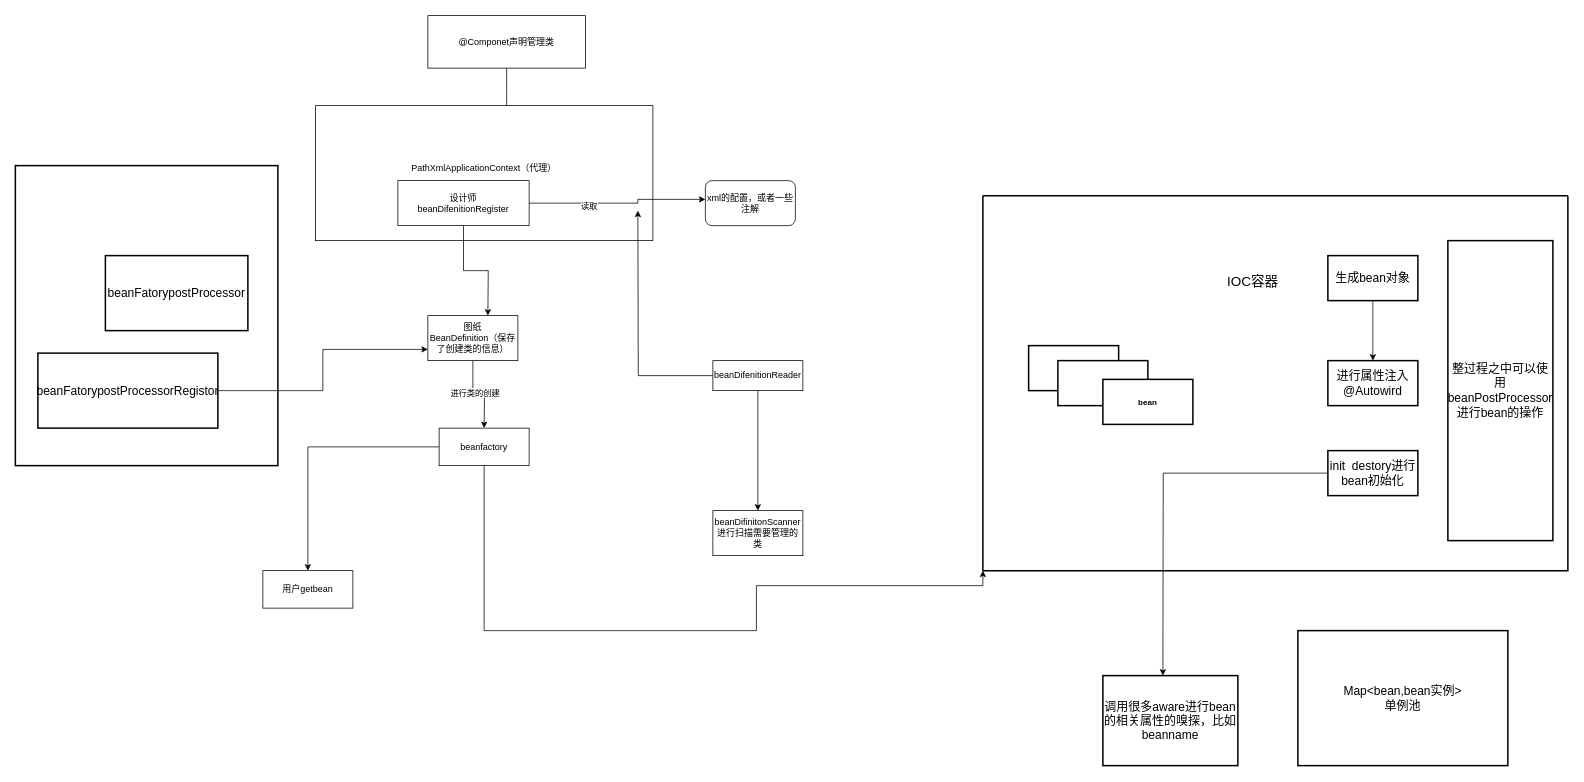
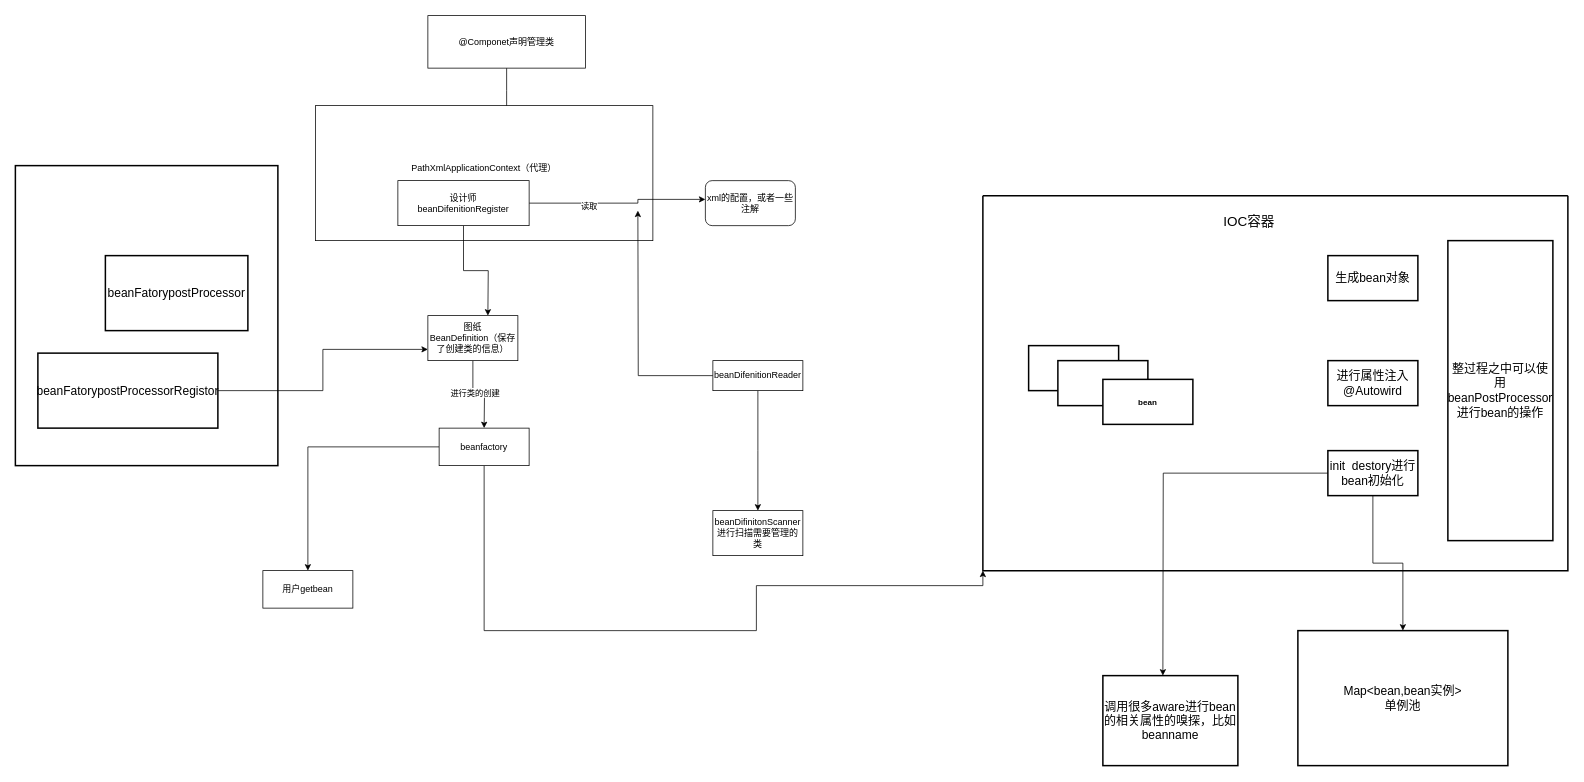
(1253, 282) -> (1249, 222)
(1373, 354) -> none
none -> (1402, 563)
